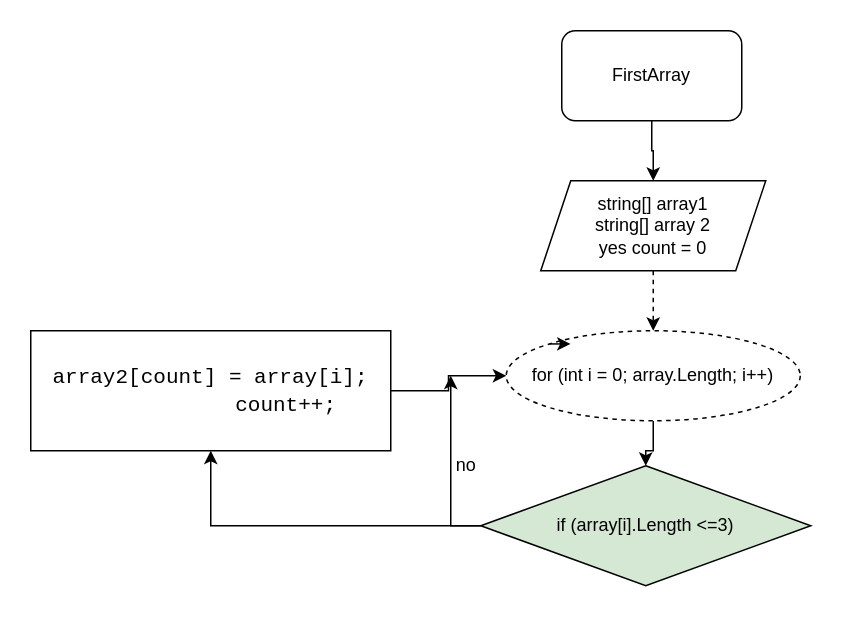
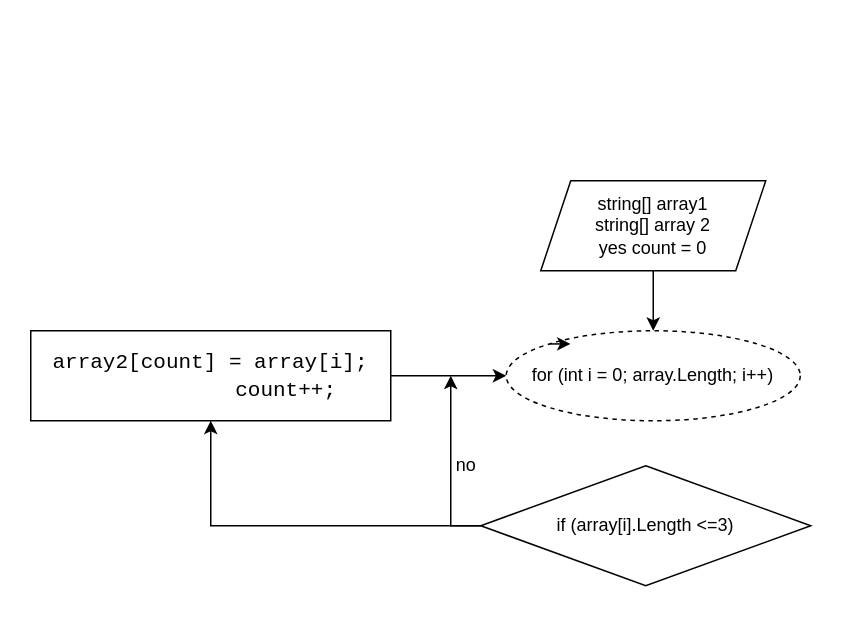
(652, 76) -> none
(652, 146) -> none
(653, 295) -> (653, 295)
(211, 391) -> (211, 376)
(653, 442) -> none
(646, 526) -> (646, 526)
